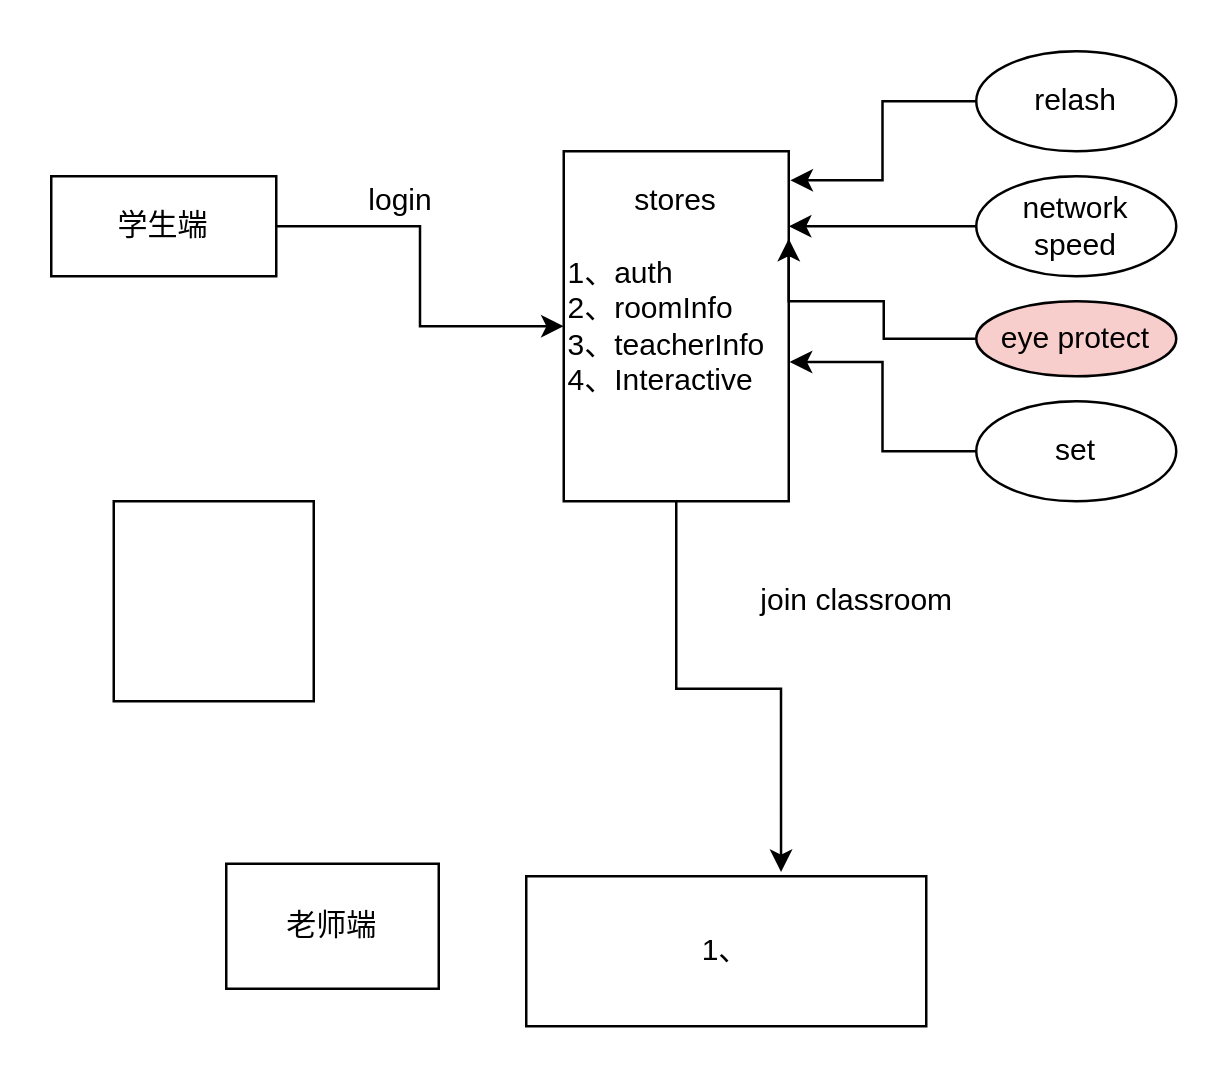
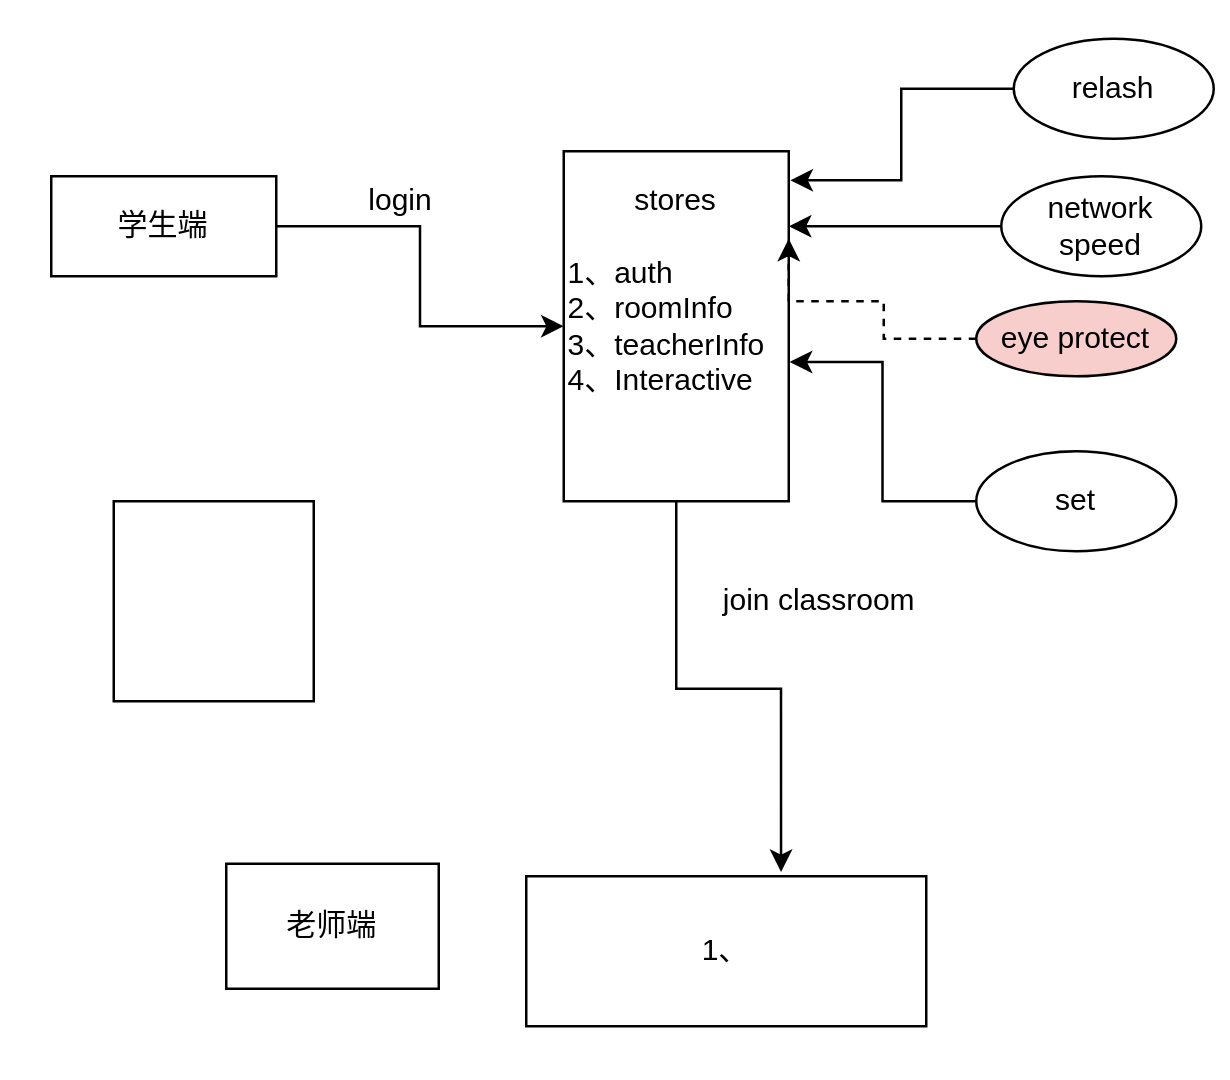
(1076, 101) -> (1114, 89)
(1076, 226) -> (1101, 226)
(884, 314) -> (884, 314)
(1076, 451) -> (1076, 501)
(858, 601) -> (820, 601)
